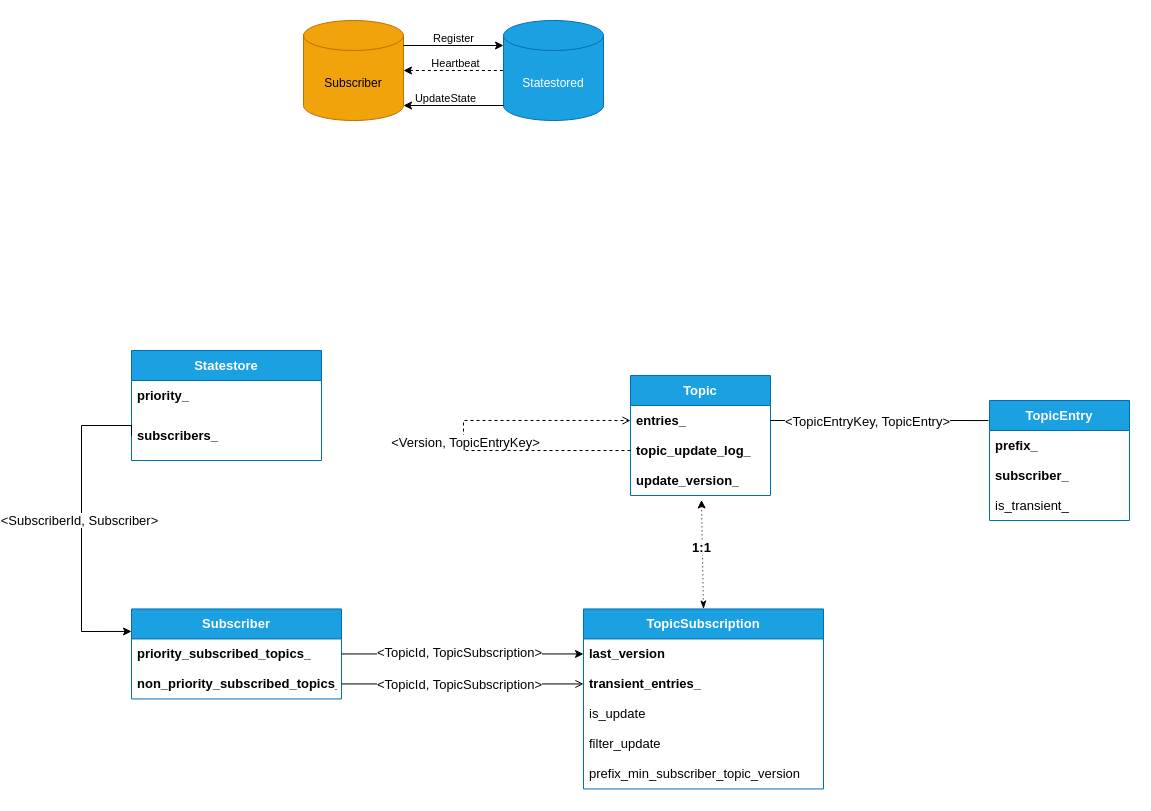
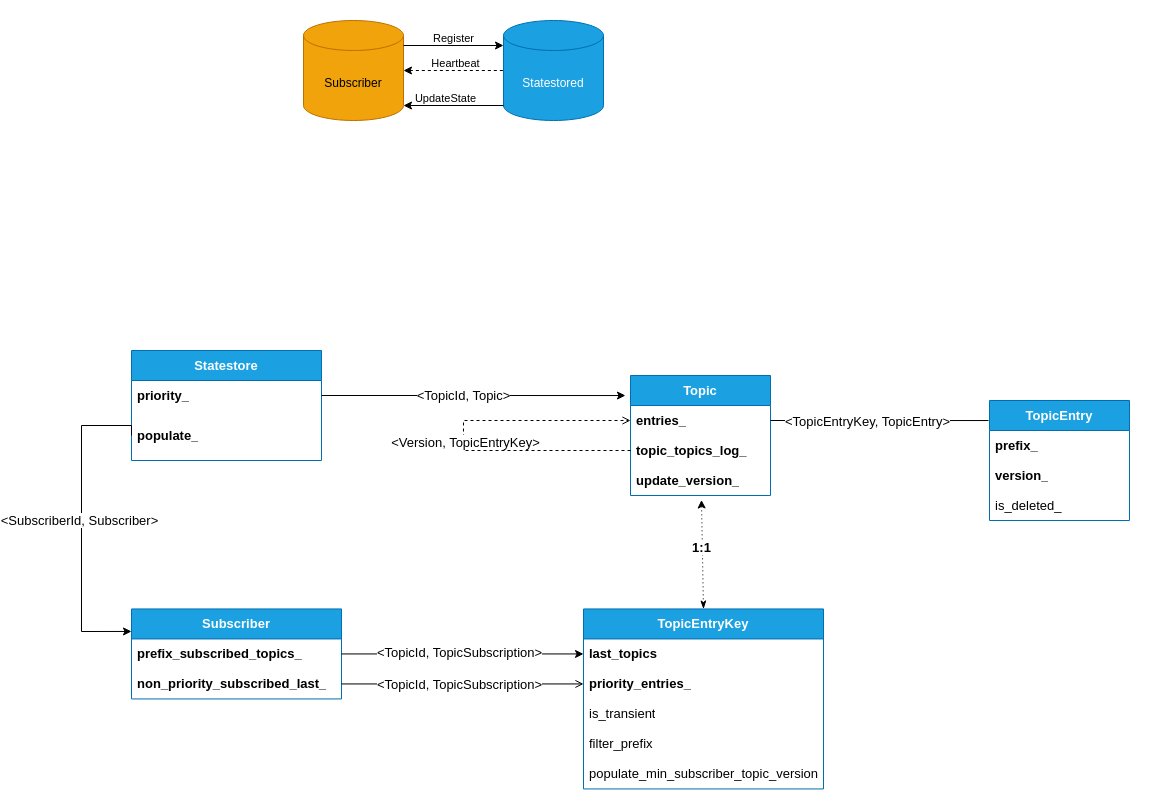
none -> (546, 396)
(179, 436) -> (169, 436)
(695, 451) -> (693, 451)
(1034, 476) -> (1023, 476)
(1039, 506) -> (1032, 506)
(704, 624) -> (704, 624)
(229, 654) -> (223, 654)
(630, 654) -> (626, 654)
(238, 684) -> (236, 684)
(652, 684) -> (646, 684)
(621, 714) -> (630, 714)
(633, 744) -> (632, 744)
(705, 774) -> (705, 774)
